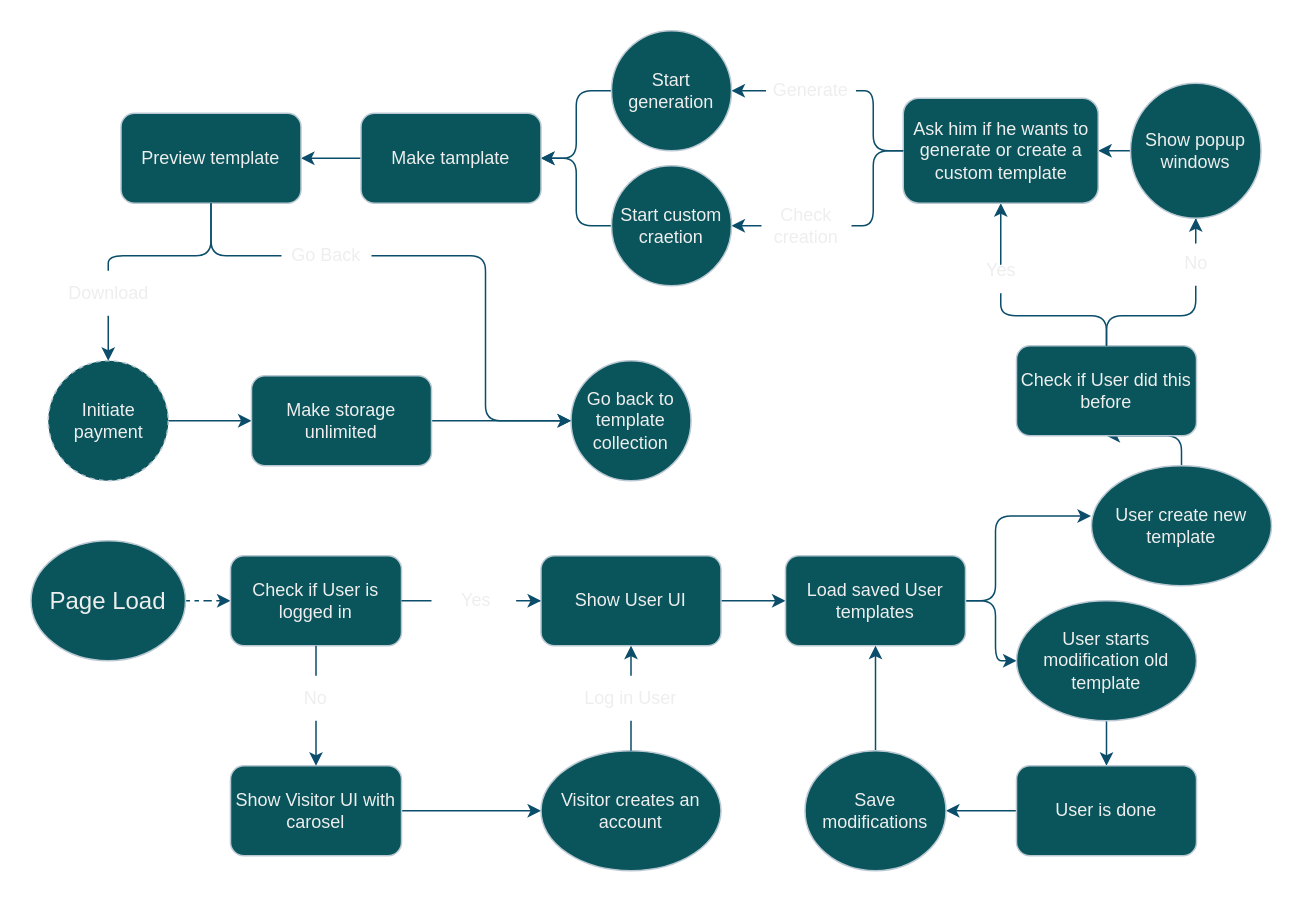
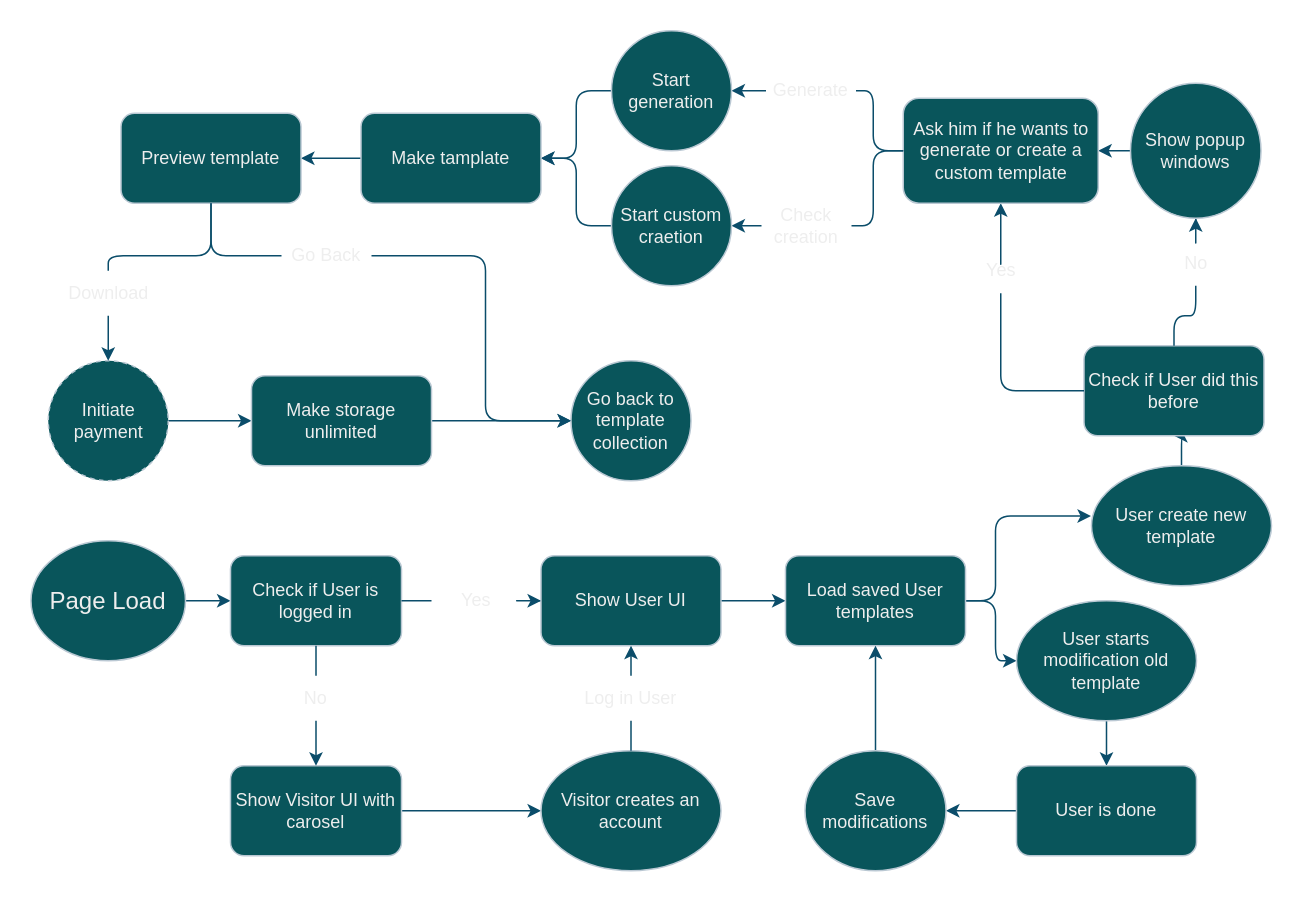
(1106, 391) -> (1174, 391)
(210, 601) -> (210, 601)
